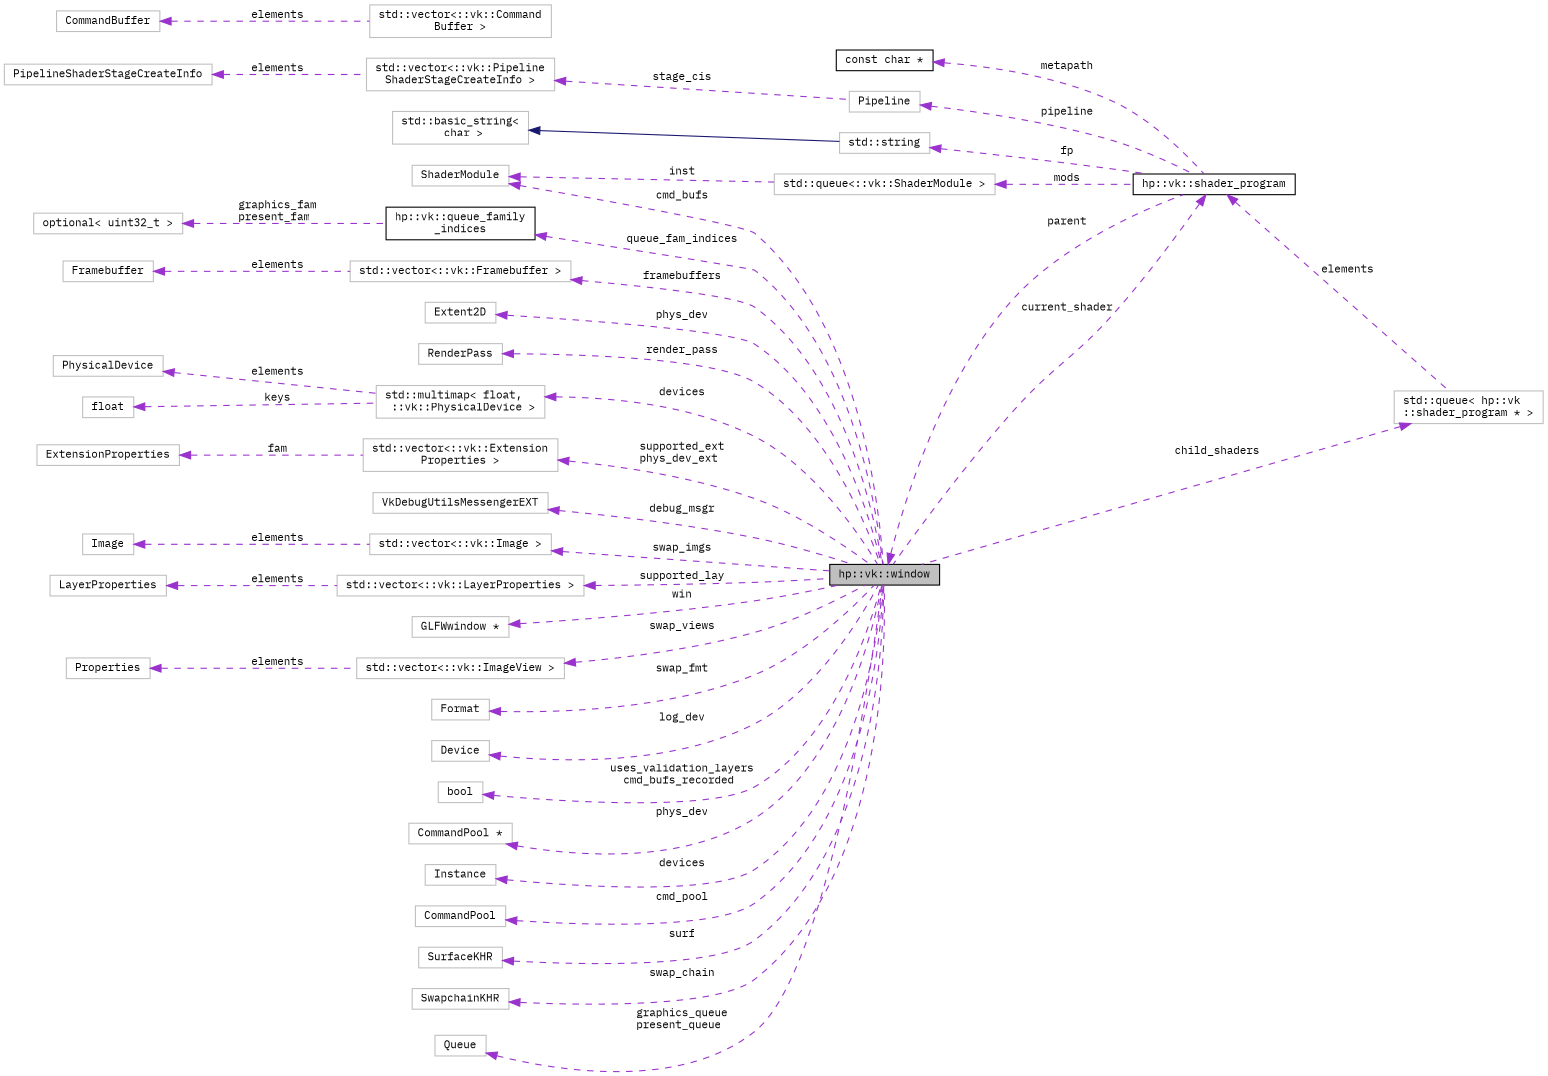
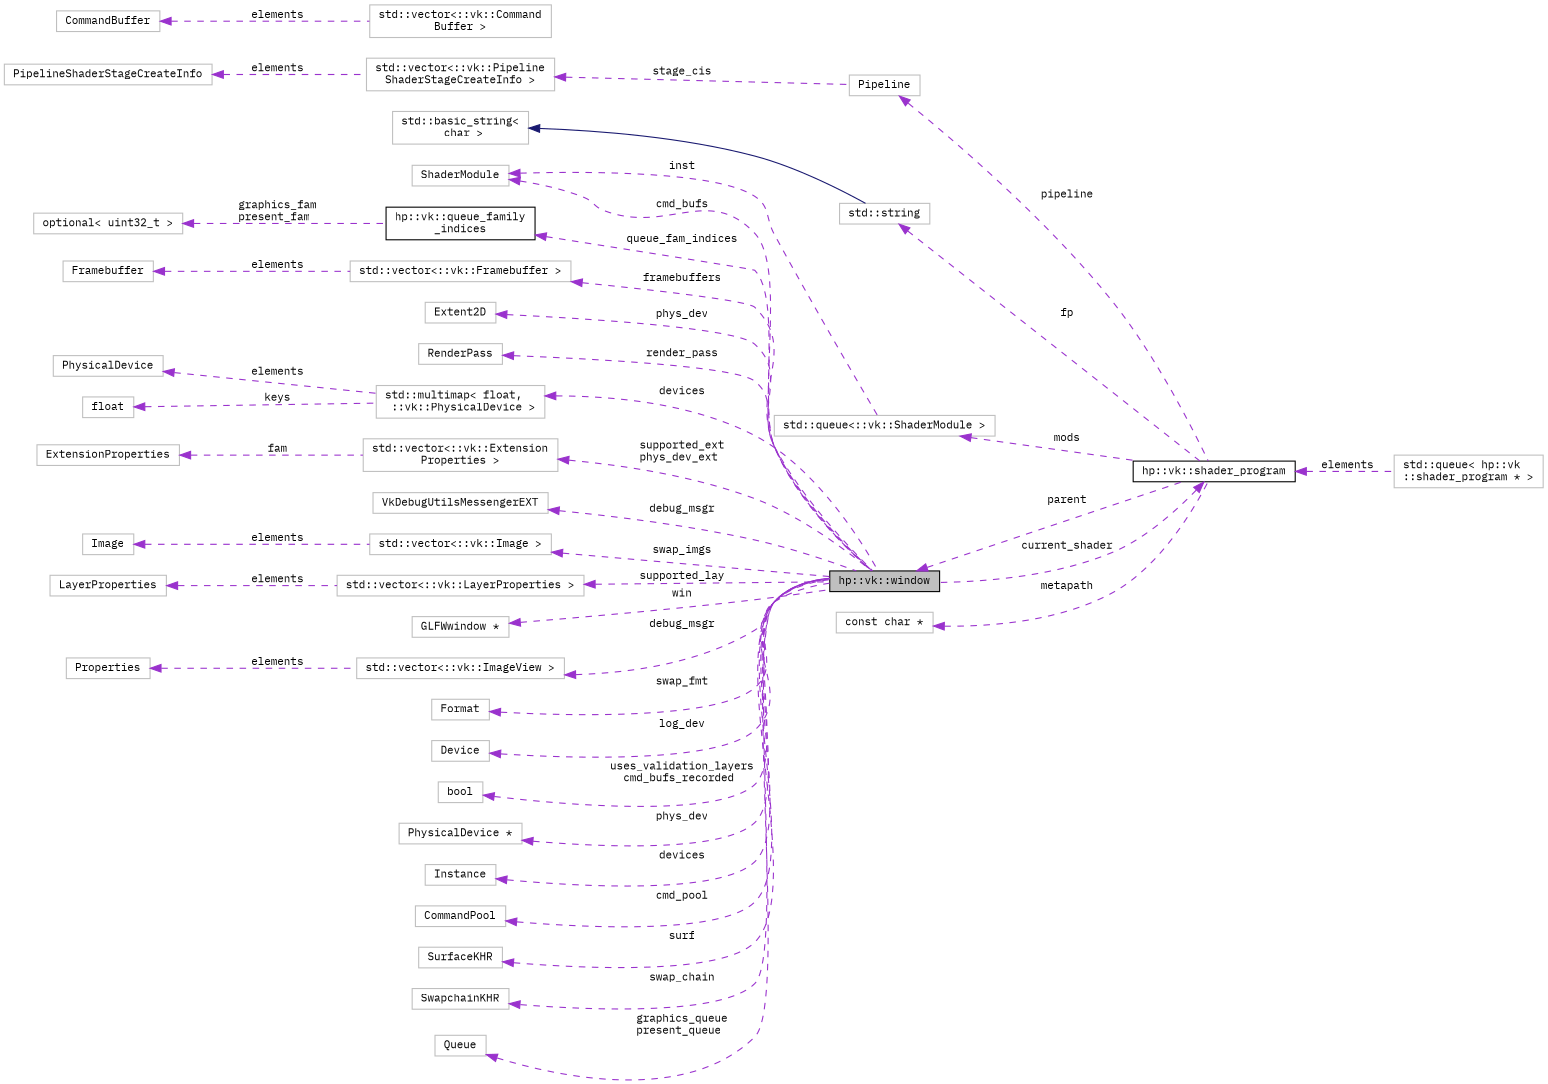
(885, 60) -> (885, 623)
(1161, 496) -> none
(679, 626) -> (679, 624)
(461, 834) -> (461, 834)
